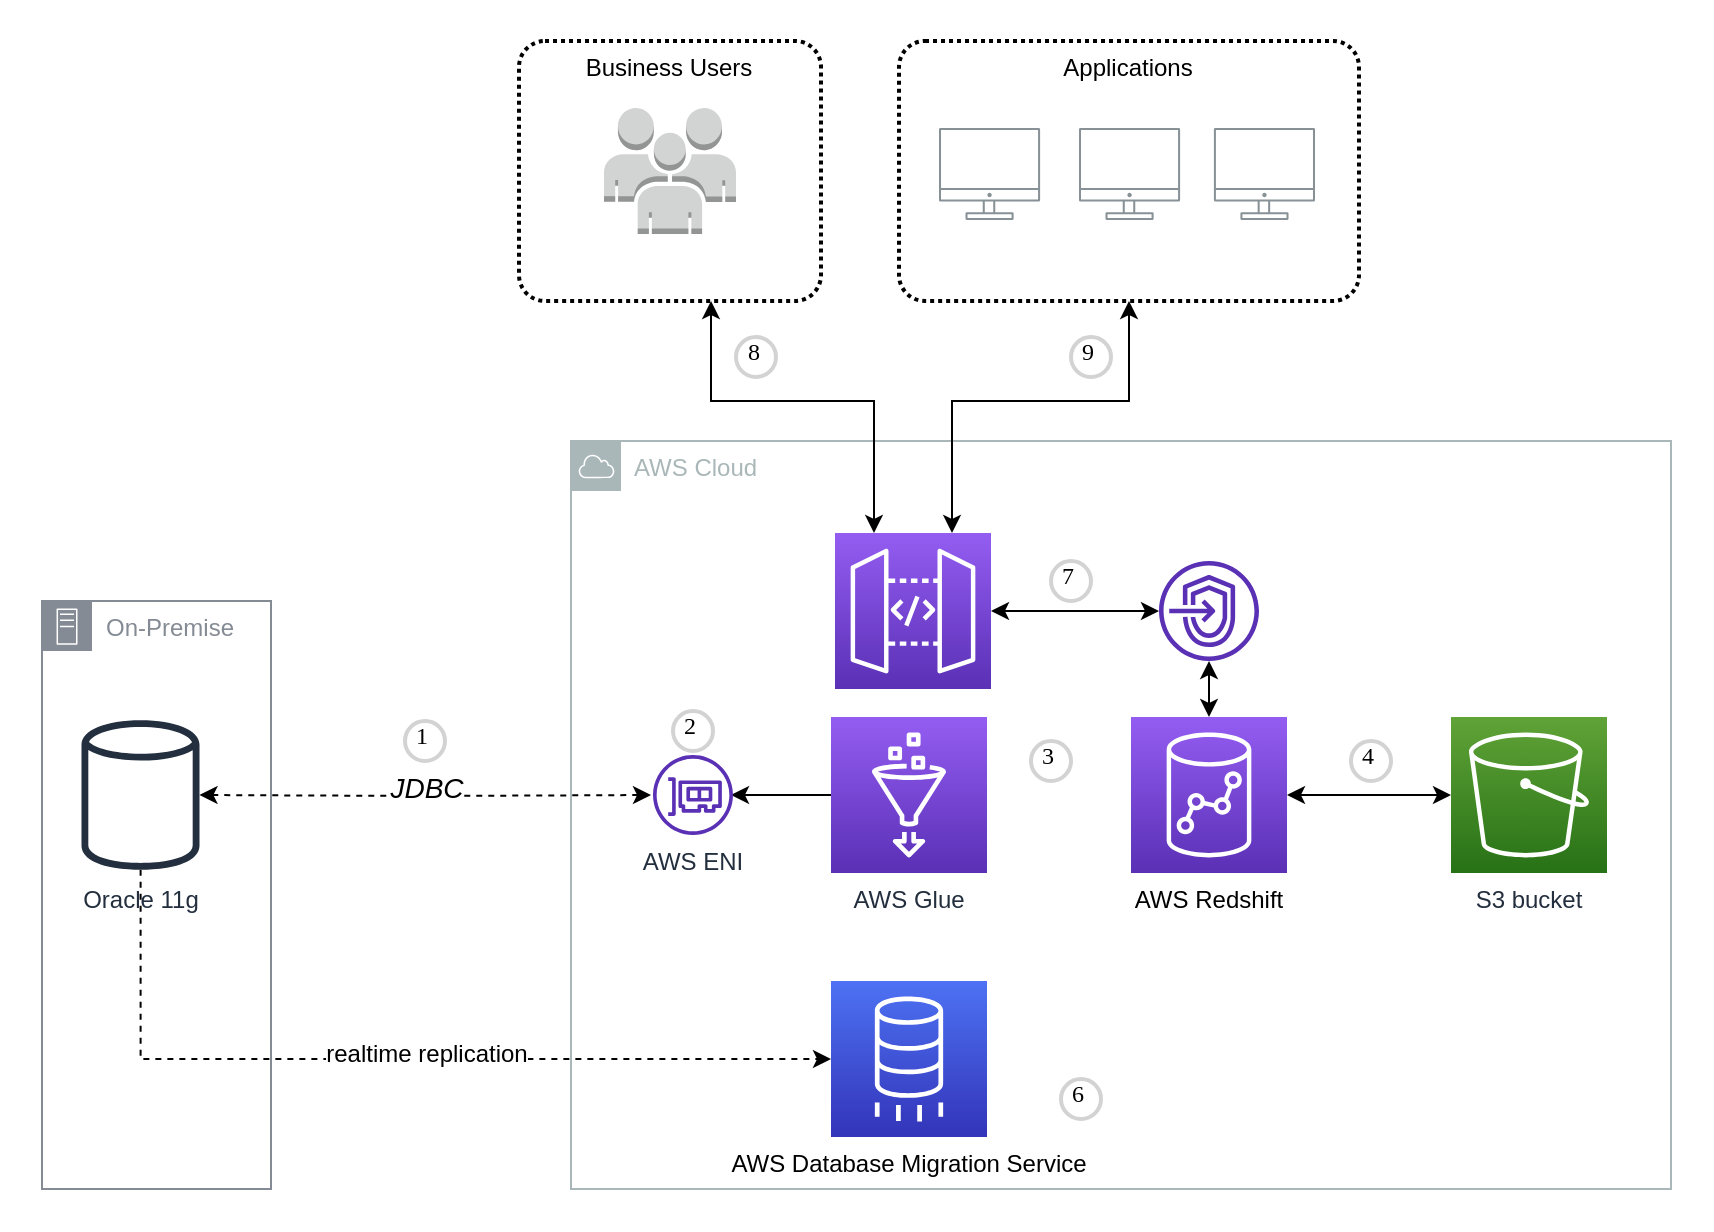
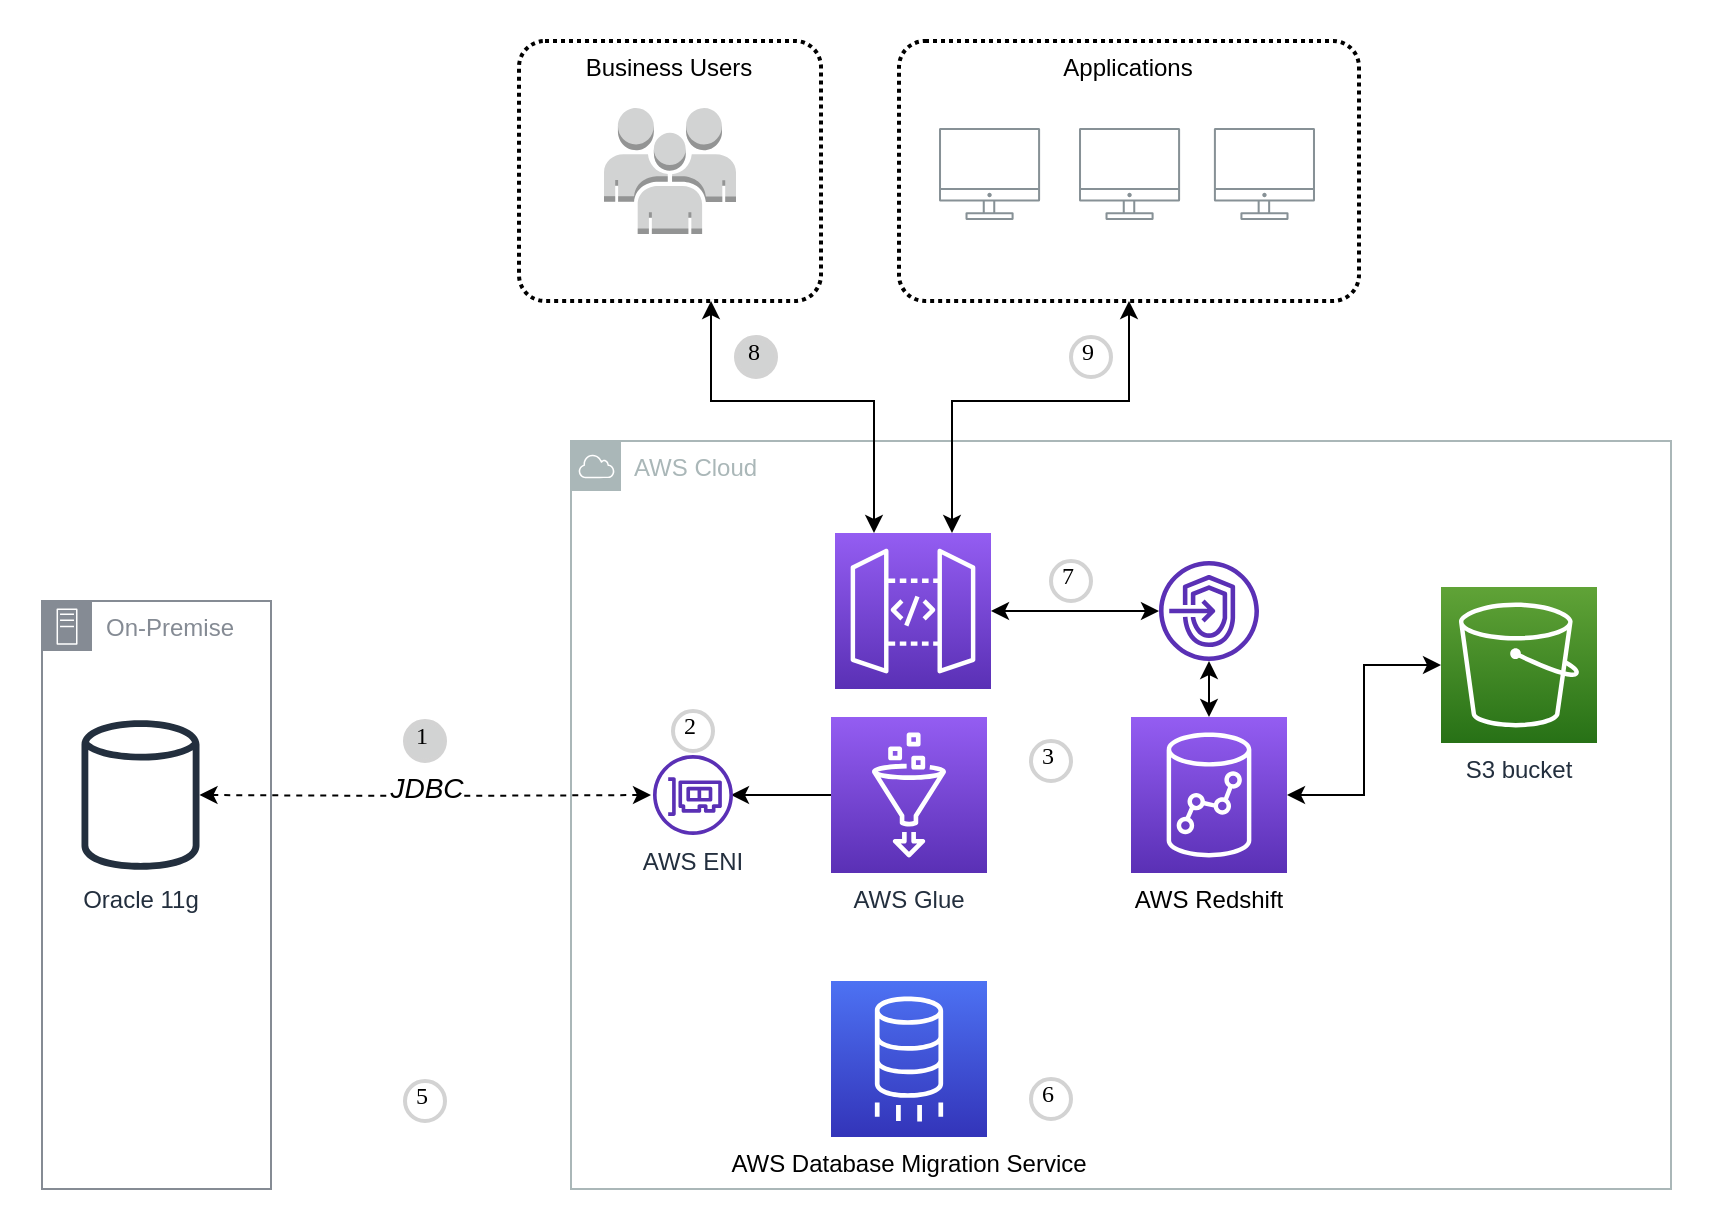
(756, 357) -> (756, 357)
(425, 741) -> (425, 741)
(1371, 761) -> none
(1529, 795) -> (1519, 665)
(385, 1059) -> none
(1081, 1099) -> (1051, 1099)
none -> (425, 1101)
